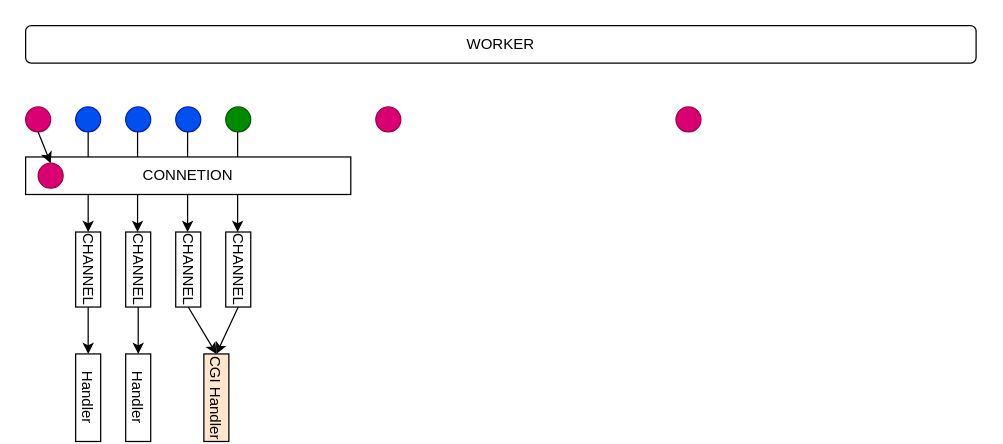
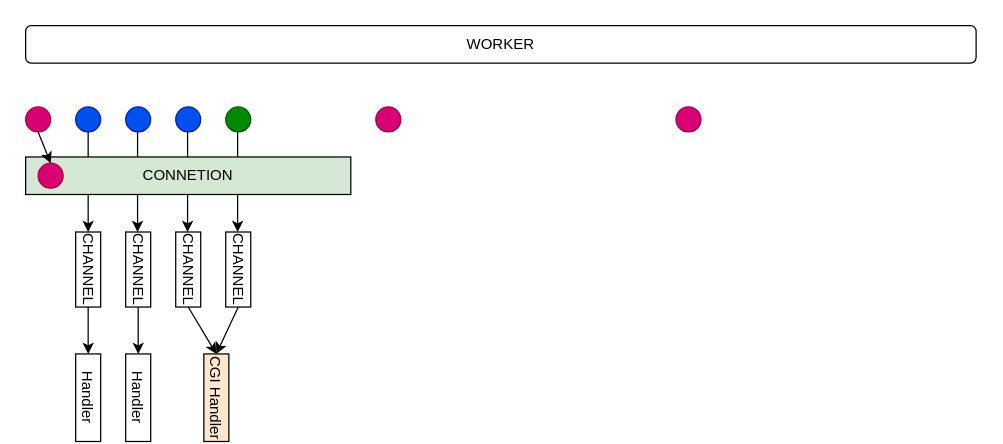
(188, 176) -> (188, 176)
